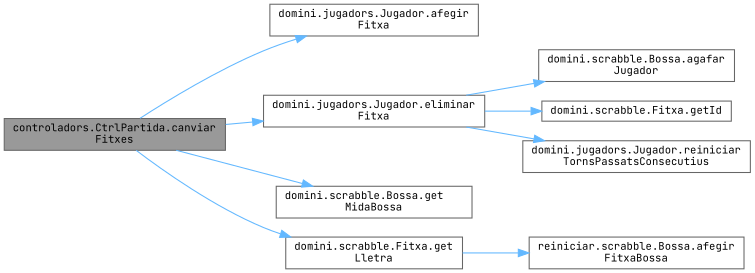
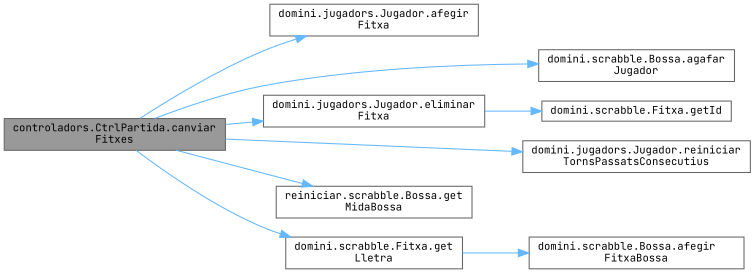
(500, 89) -> (338, 75)
(500, 133) -> (369, 145)
(374, 202) -> (374, 202)
(637, 253) -> (637, 253)
